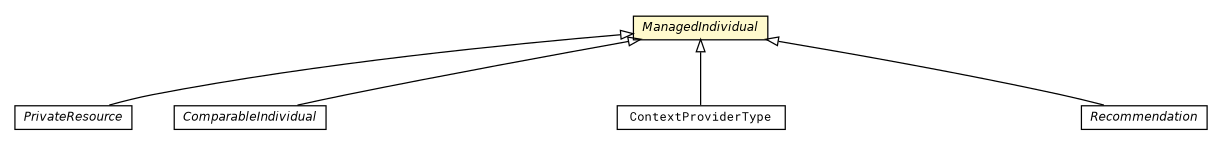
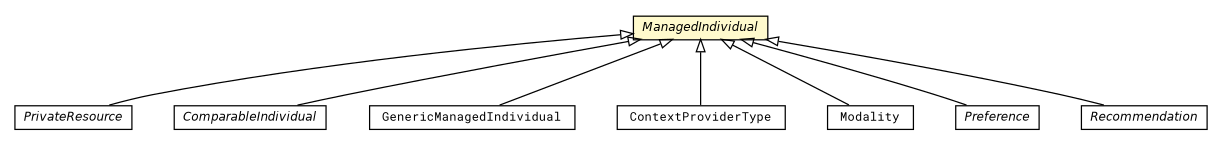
none -> (472, 117)
none -> (870, 117)
none -> (997, 117)
